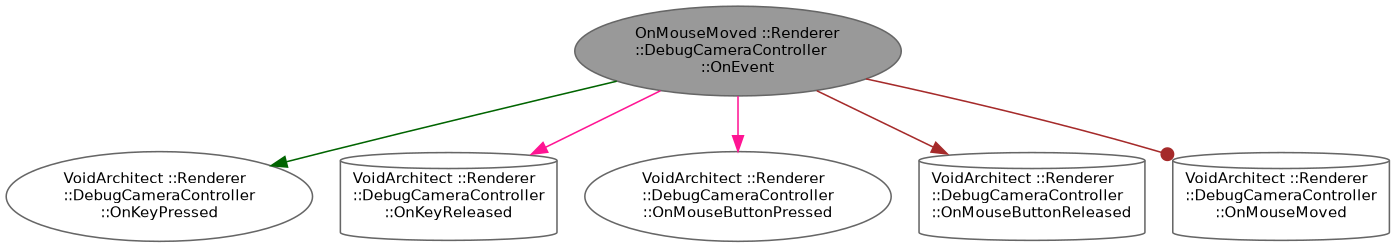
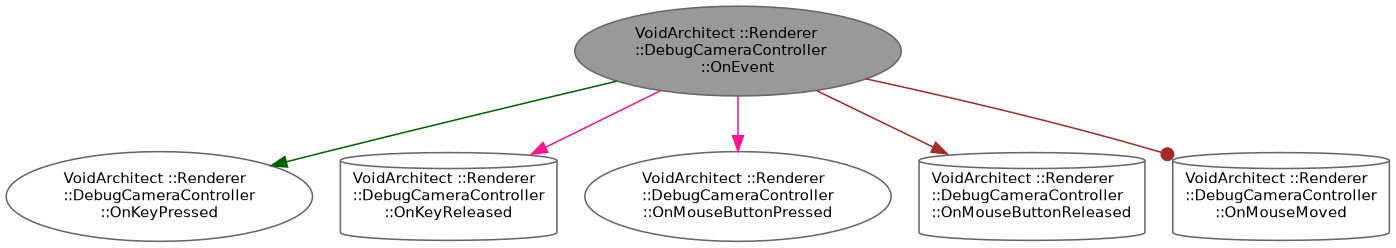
(738, 51) -> (738, 51)
